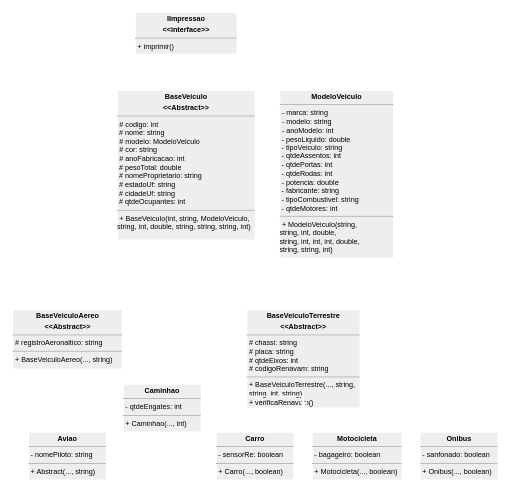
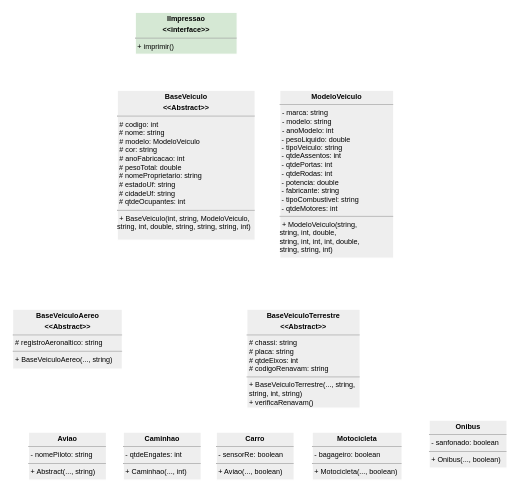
(186, 33) -> (186, 33)
(162, 408) -> (162, 456)
(252, 445) -> (251, 445)
(459, 456) -> (468, 444)
